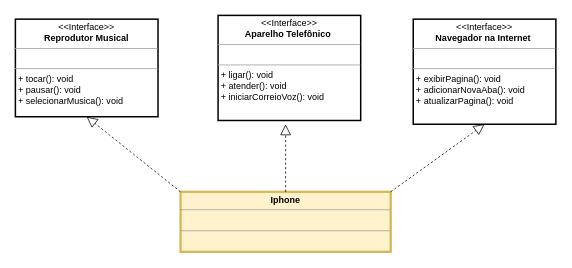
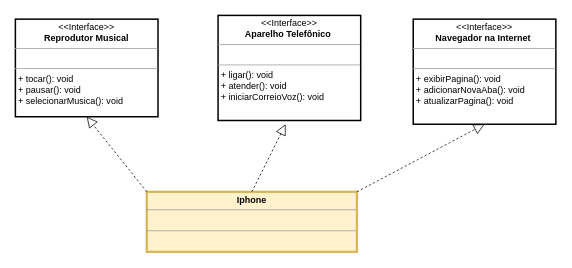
(285, 222) -> (252, 222)
